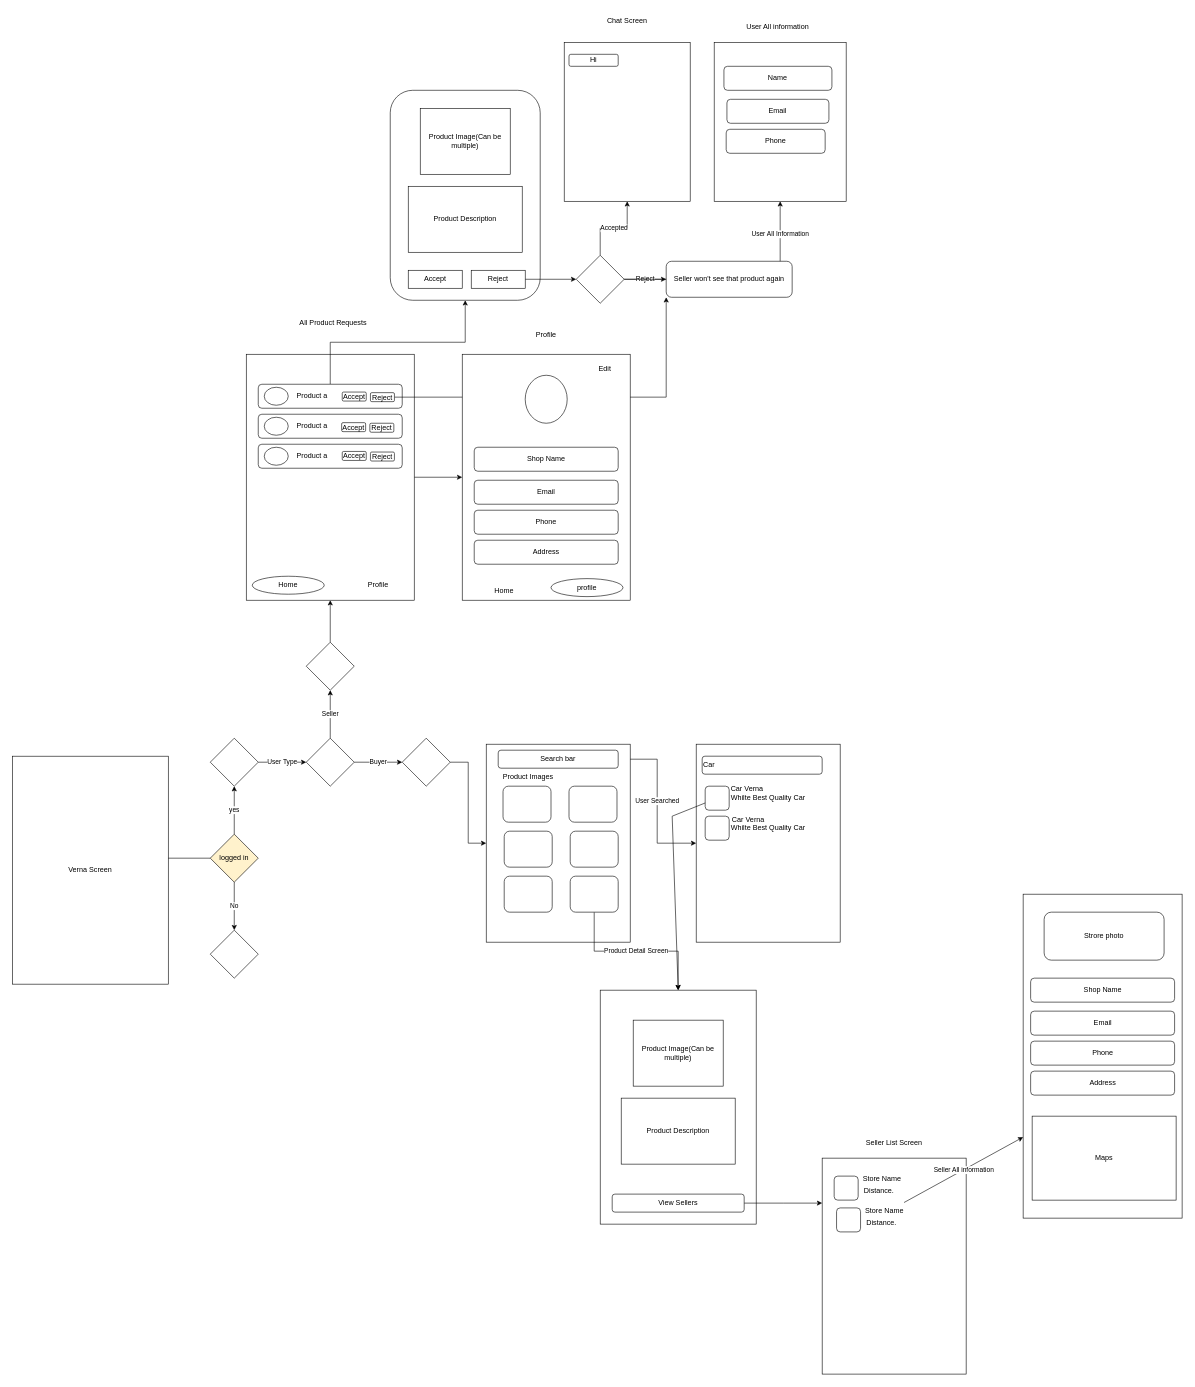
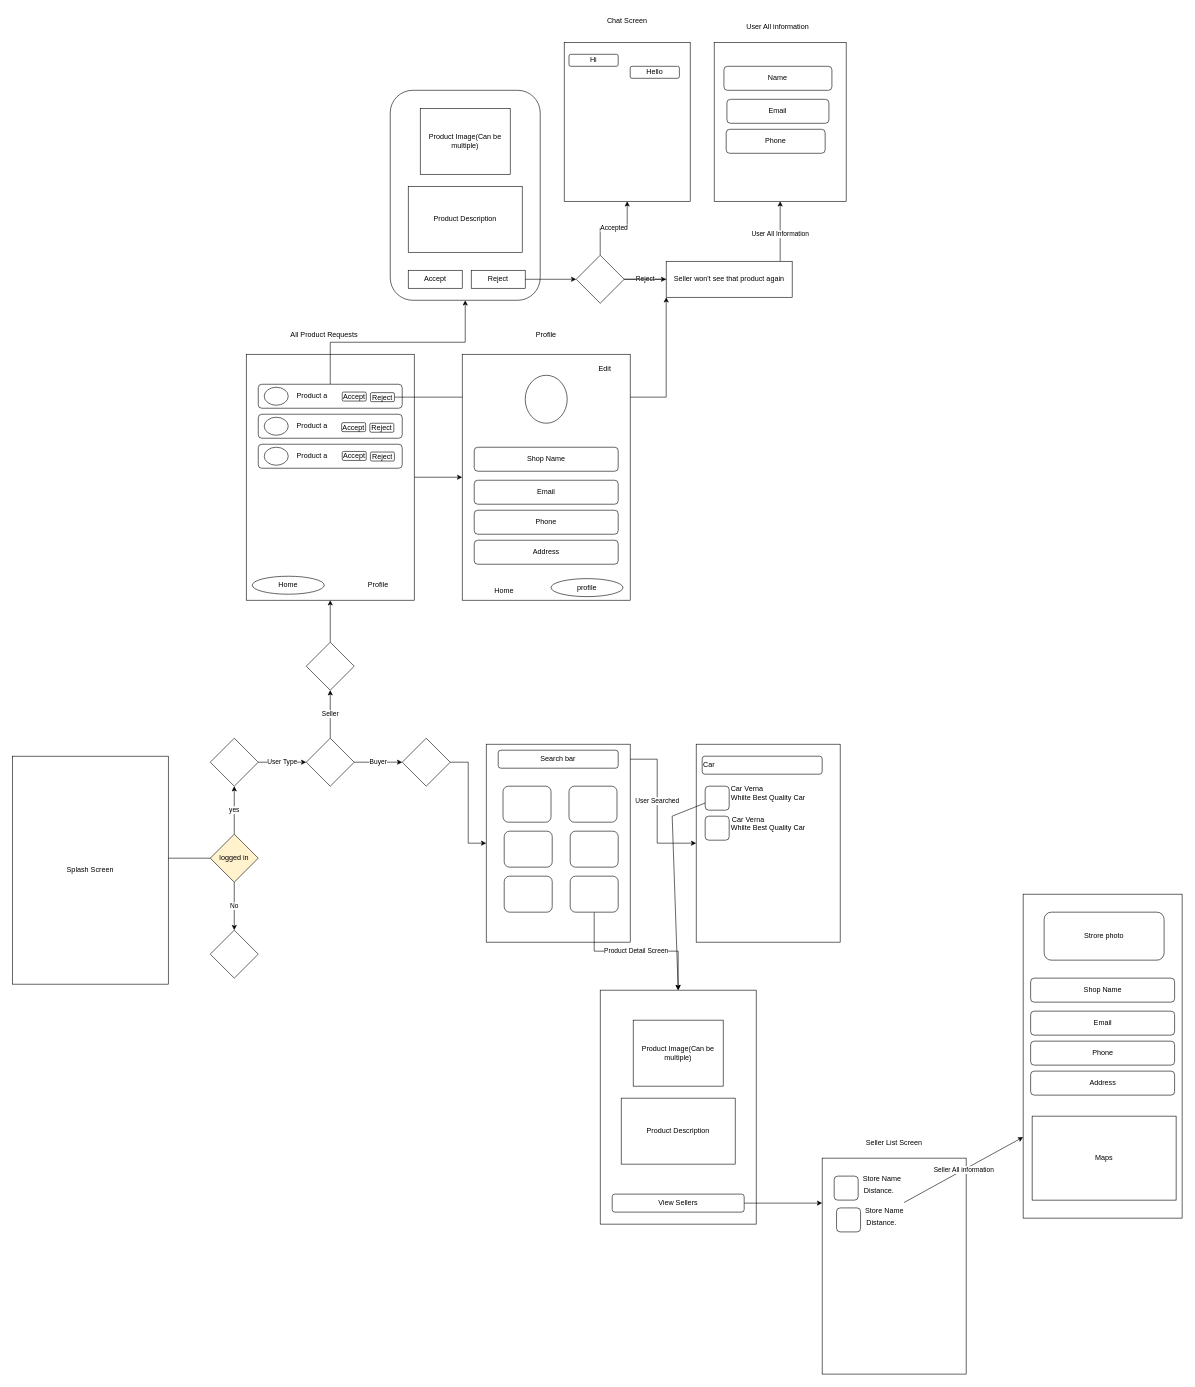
none -> (655, 72)
(729, 279) -> (729, 279)
(333, 323) -> (324, 335)
(528, 777) -> none
(90, 870) -> (90, 870)
